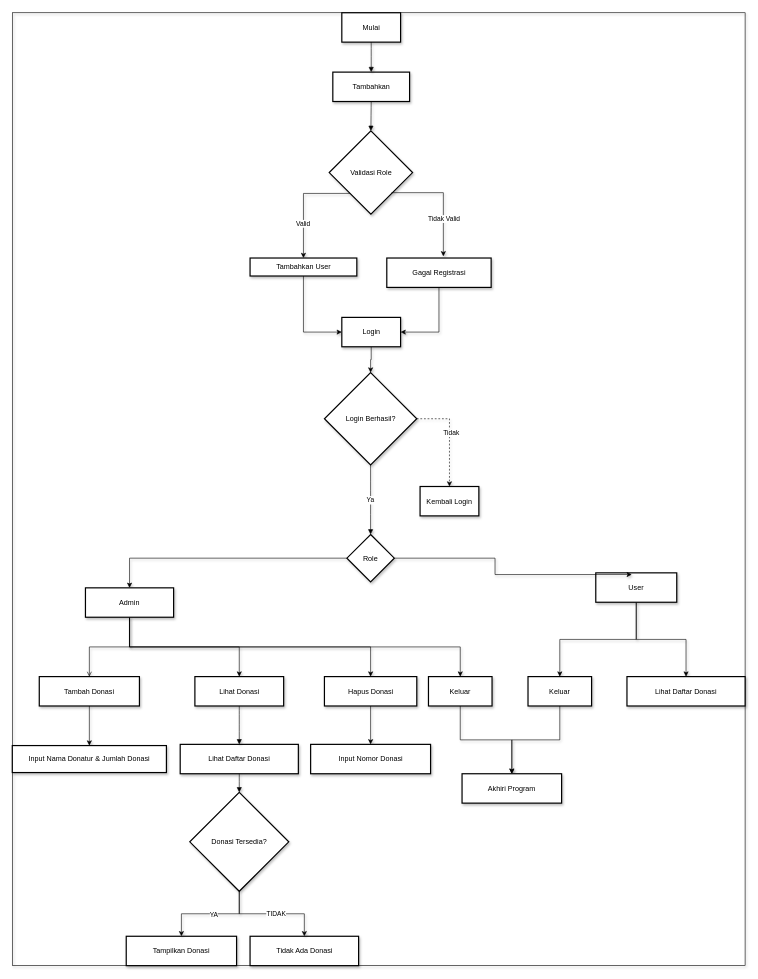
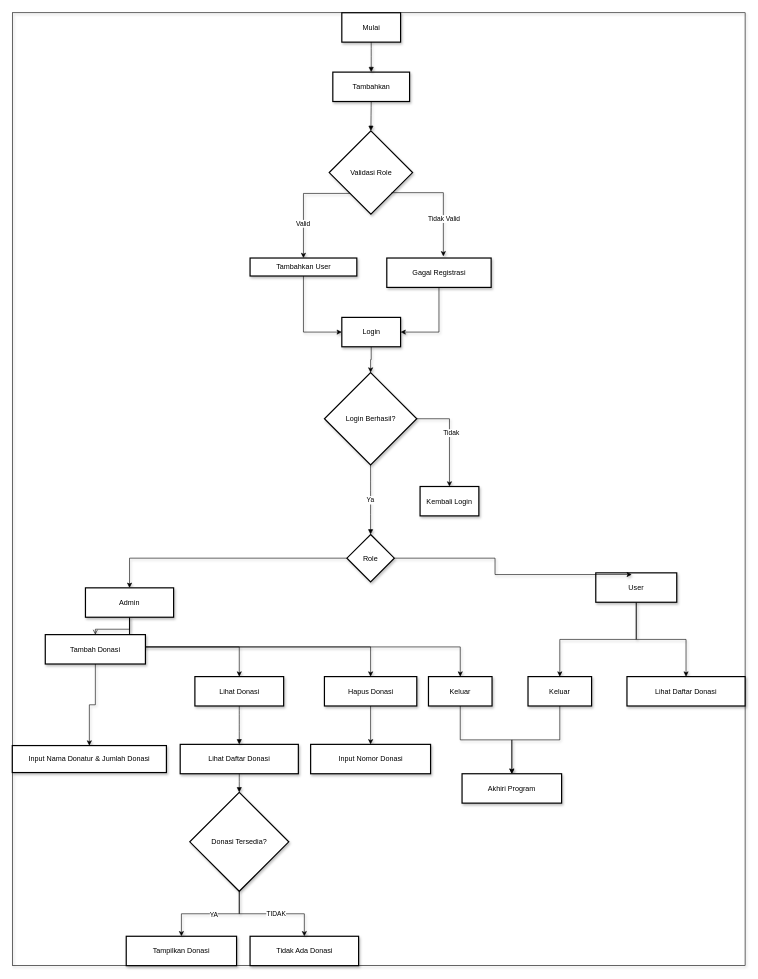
(450, 436) -> (450, 436)
(89, 691) -> (95, 649)
